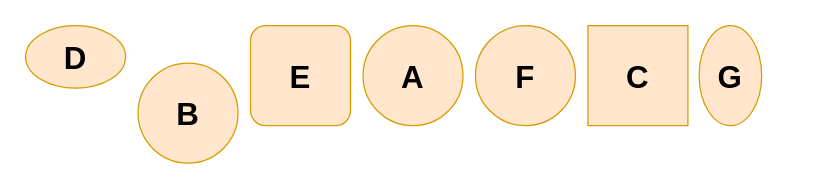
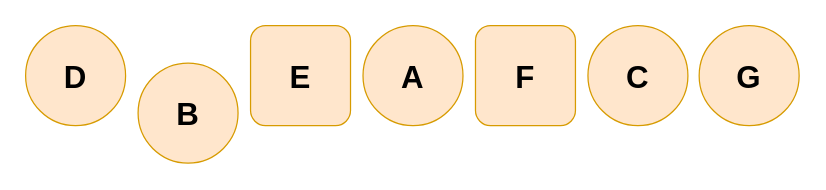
(76, 57) -> (76, 76)
(526, 76) -> (526, 76)
(638, 76) -> (638, 76)
(731, 76) -> (749, 76)
